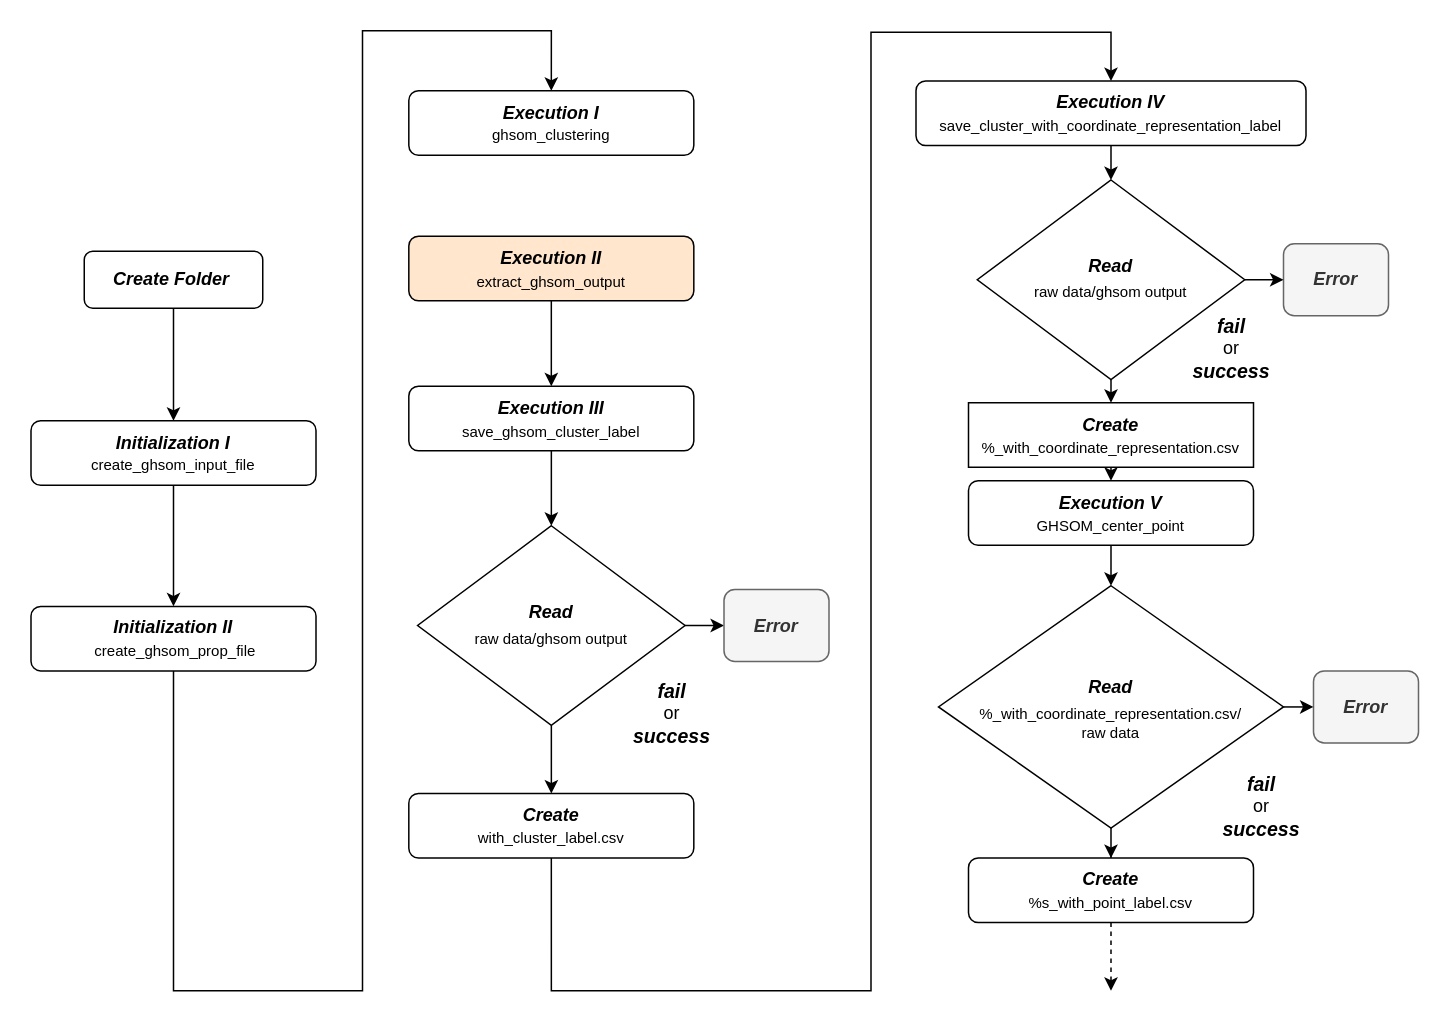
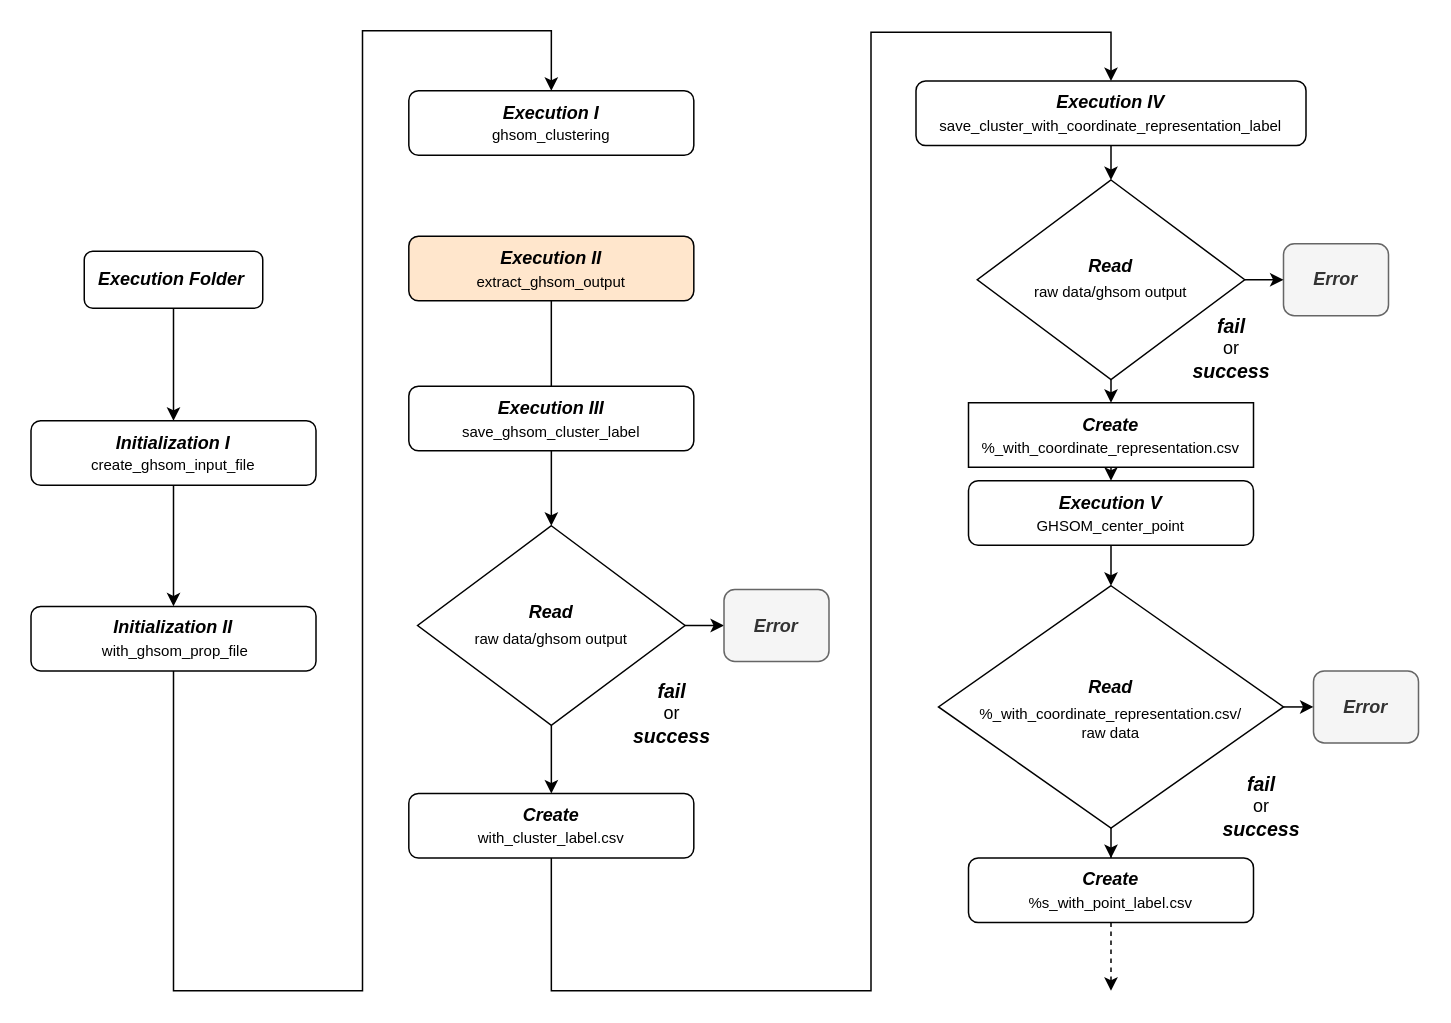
(174, 280) -> (174, 280)
(551, 375) -> (551, 379)
(173, 638) -> (173, 638)
